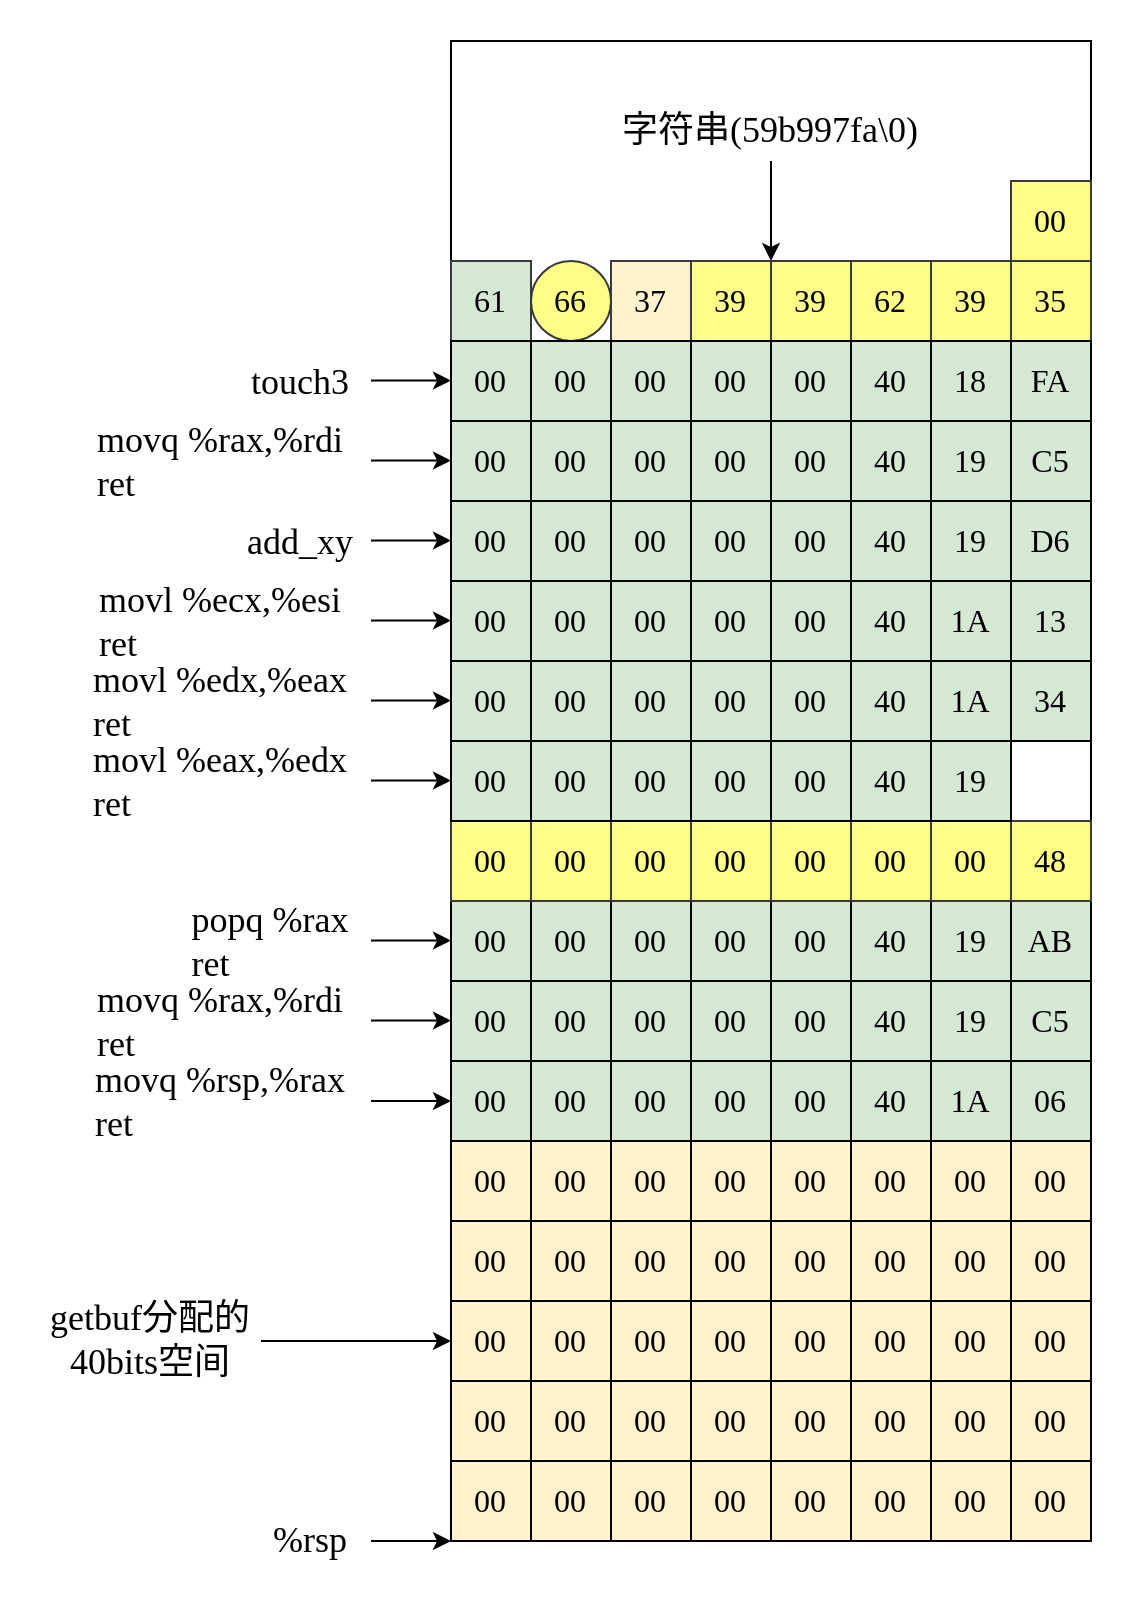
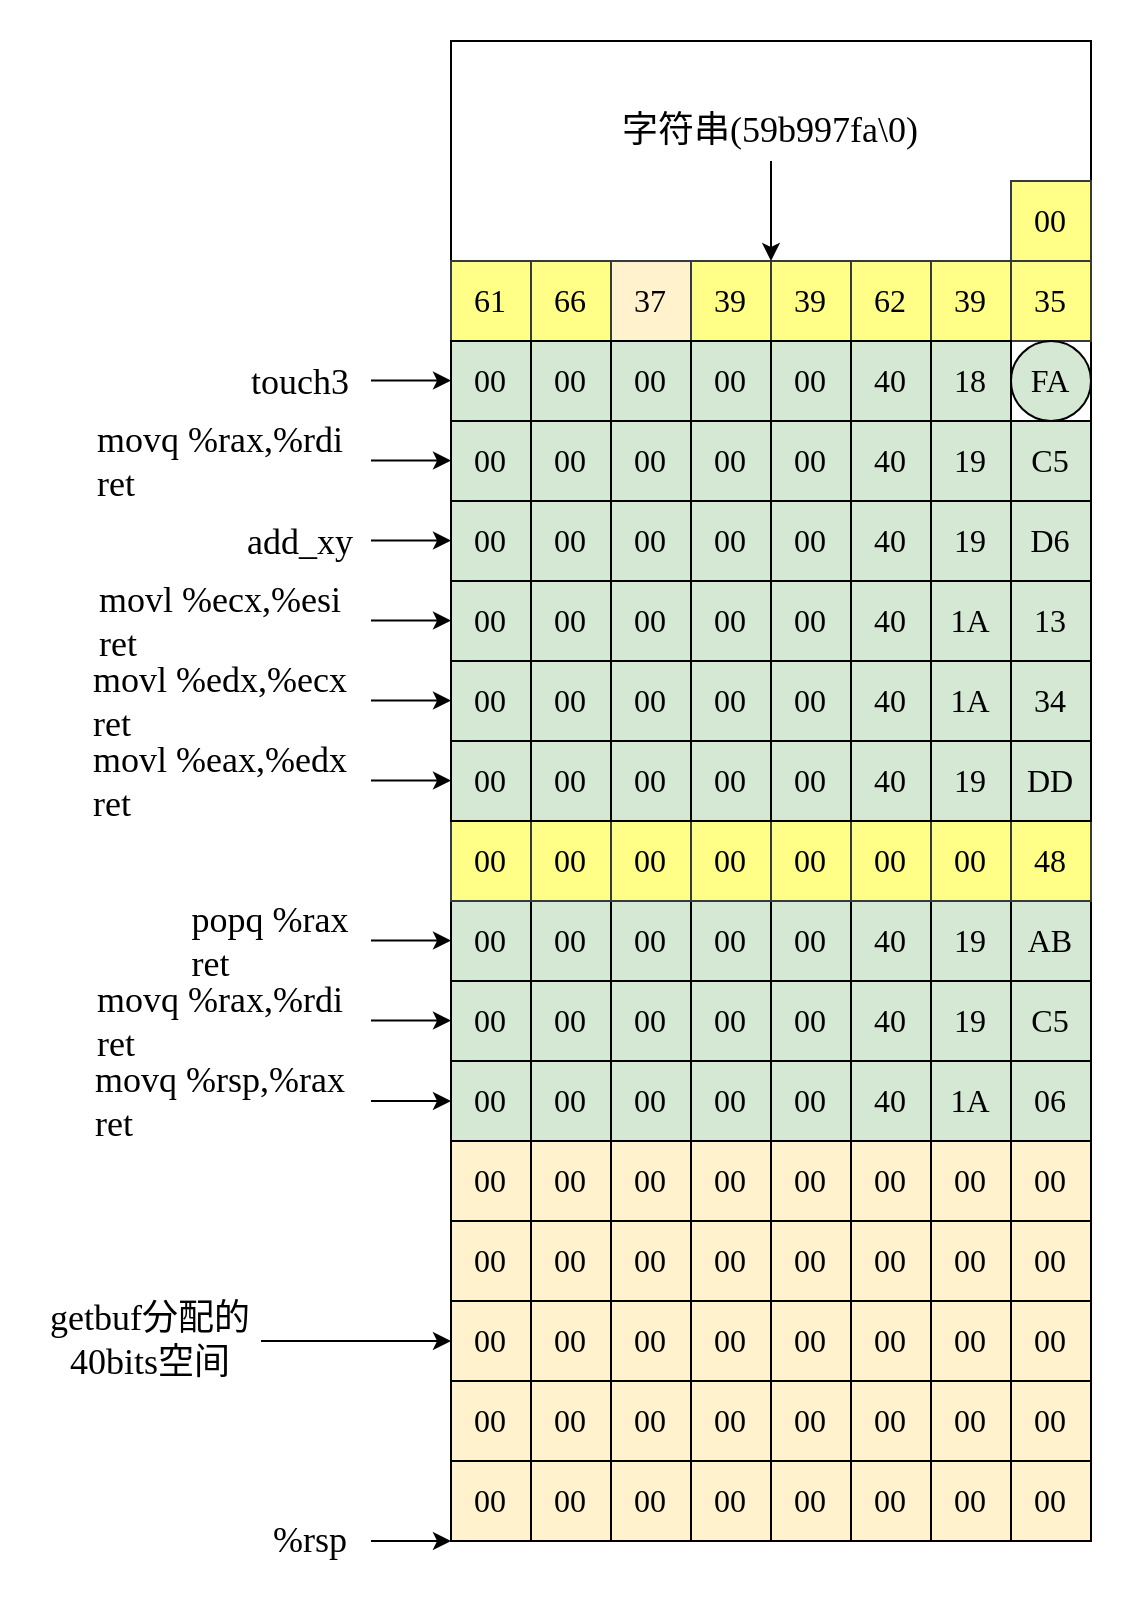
(491, 301) -> (491, 301)
(571, 301) -> (571, 301)
(1051, 381) -> (1051, 381)
(221, 701) -> (221, 701)
none -> (1051, 781)
